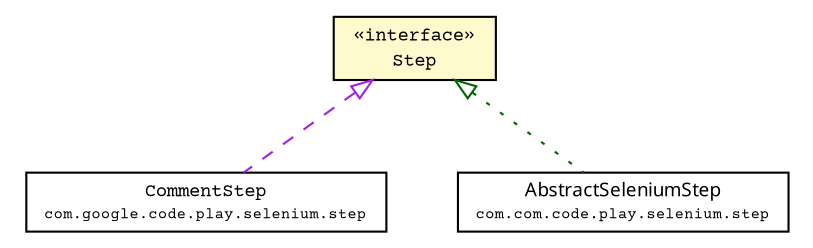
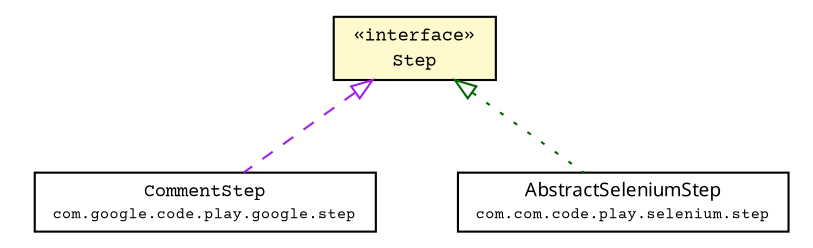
(206, 214) -> (205, 214)
